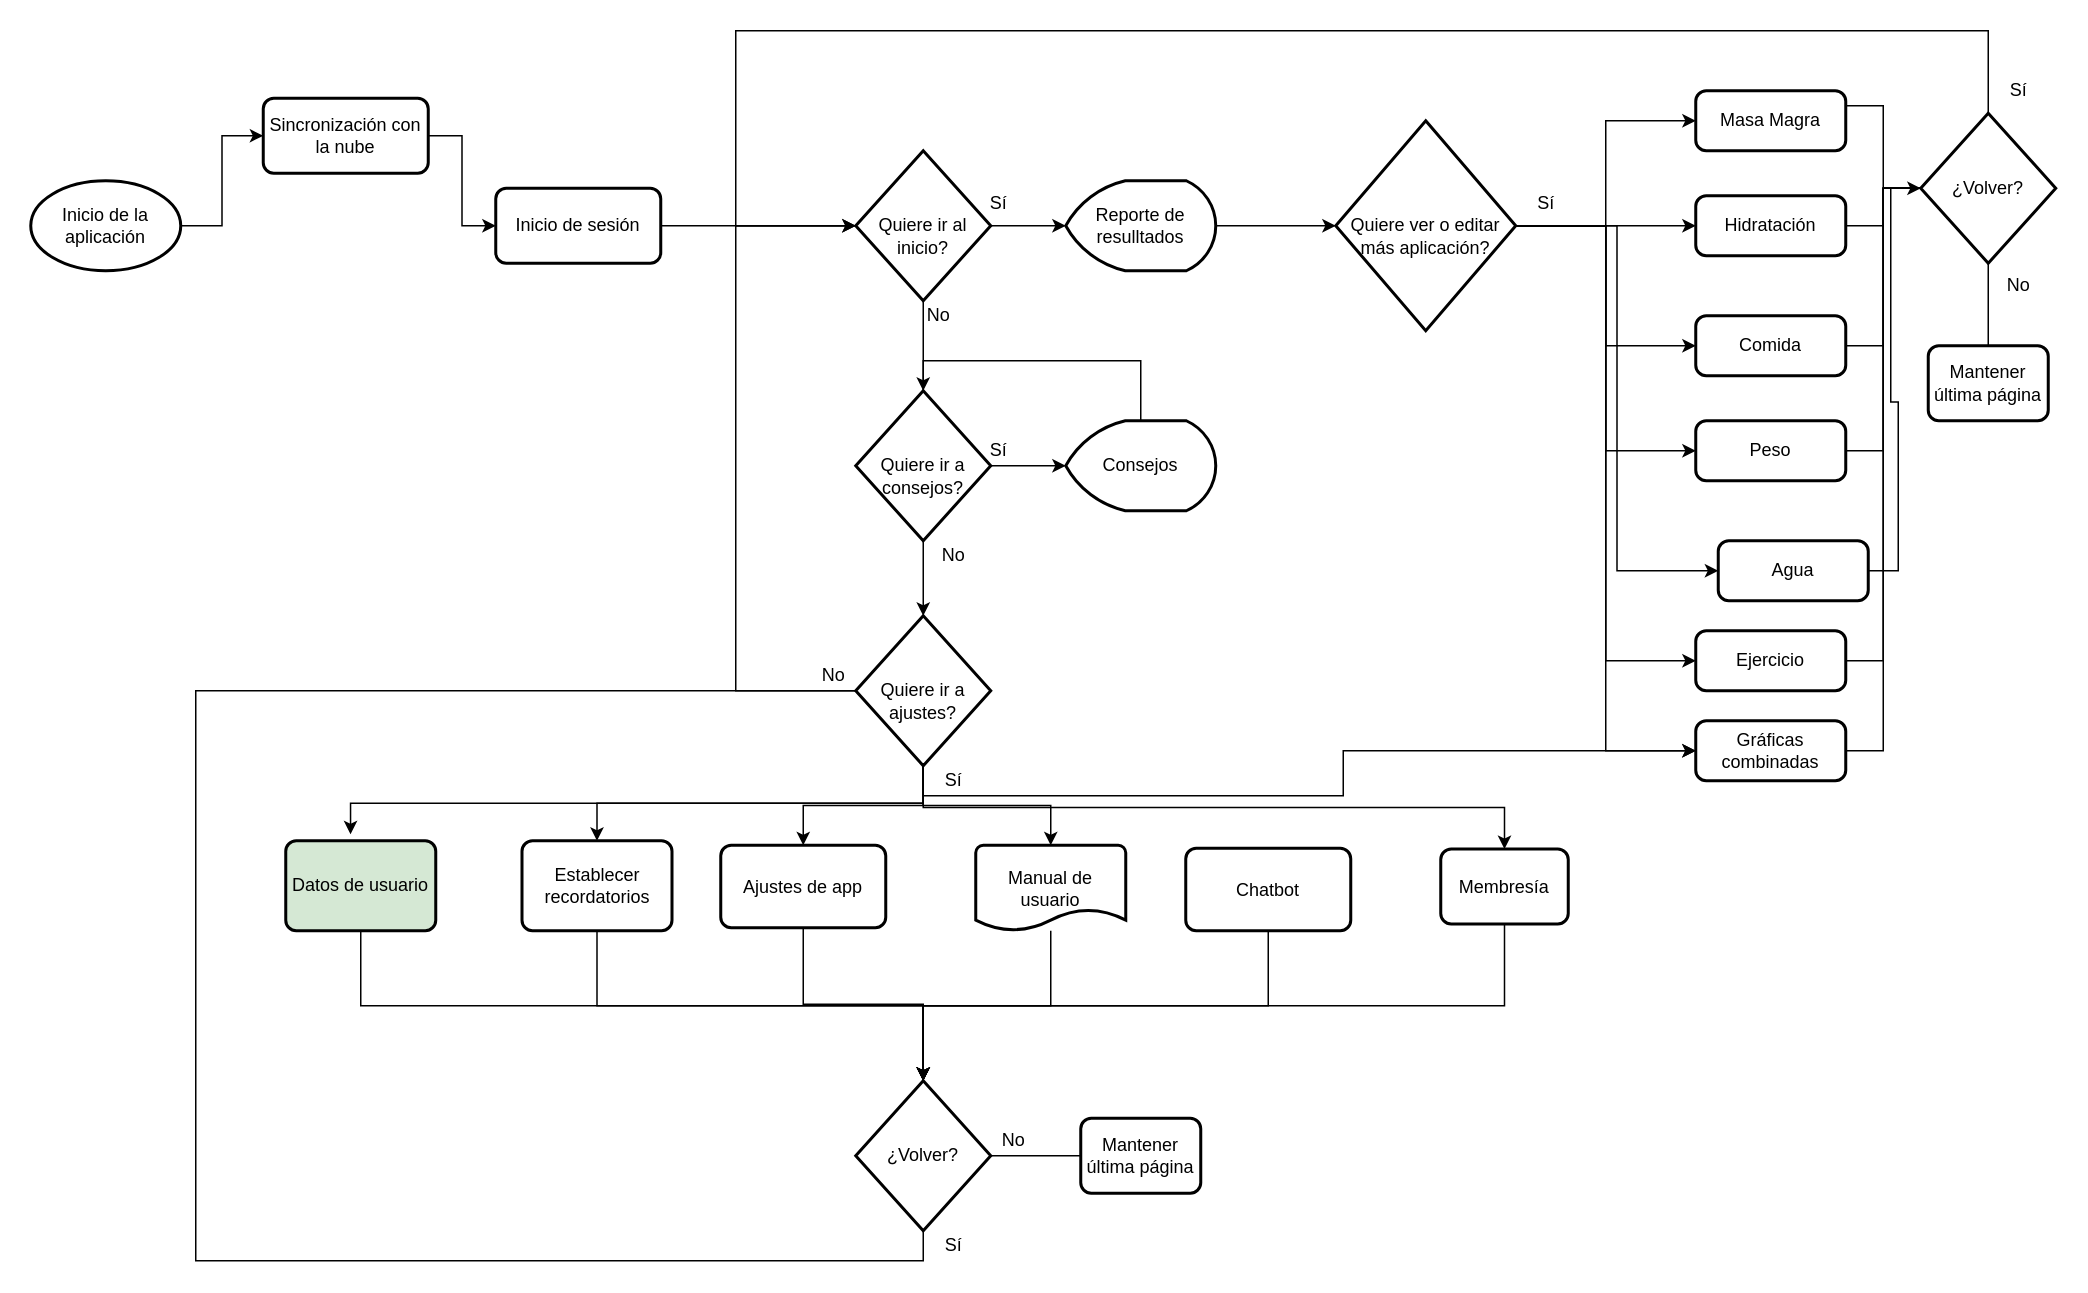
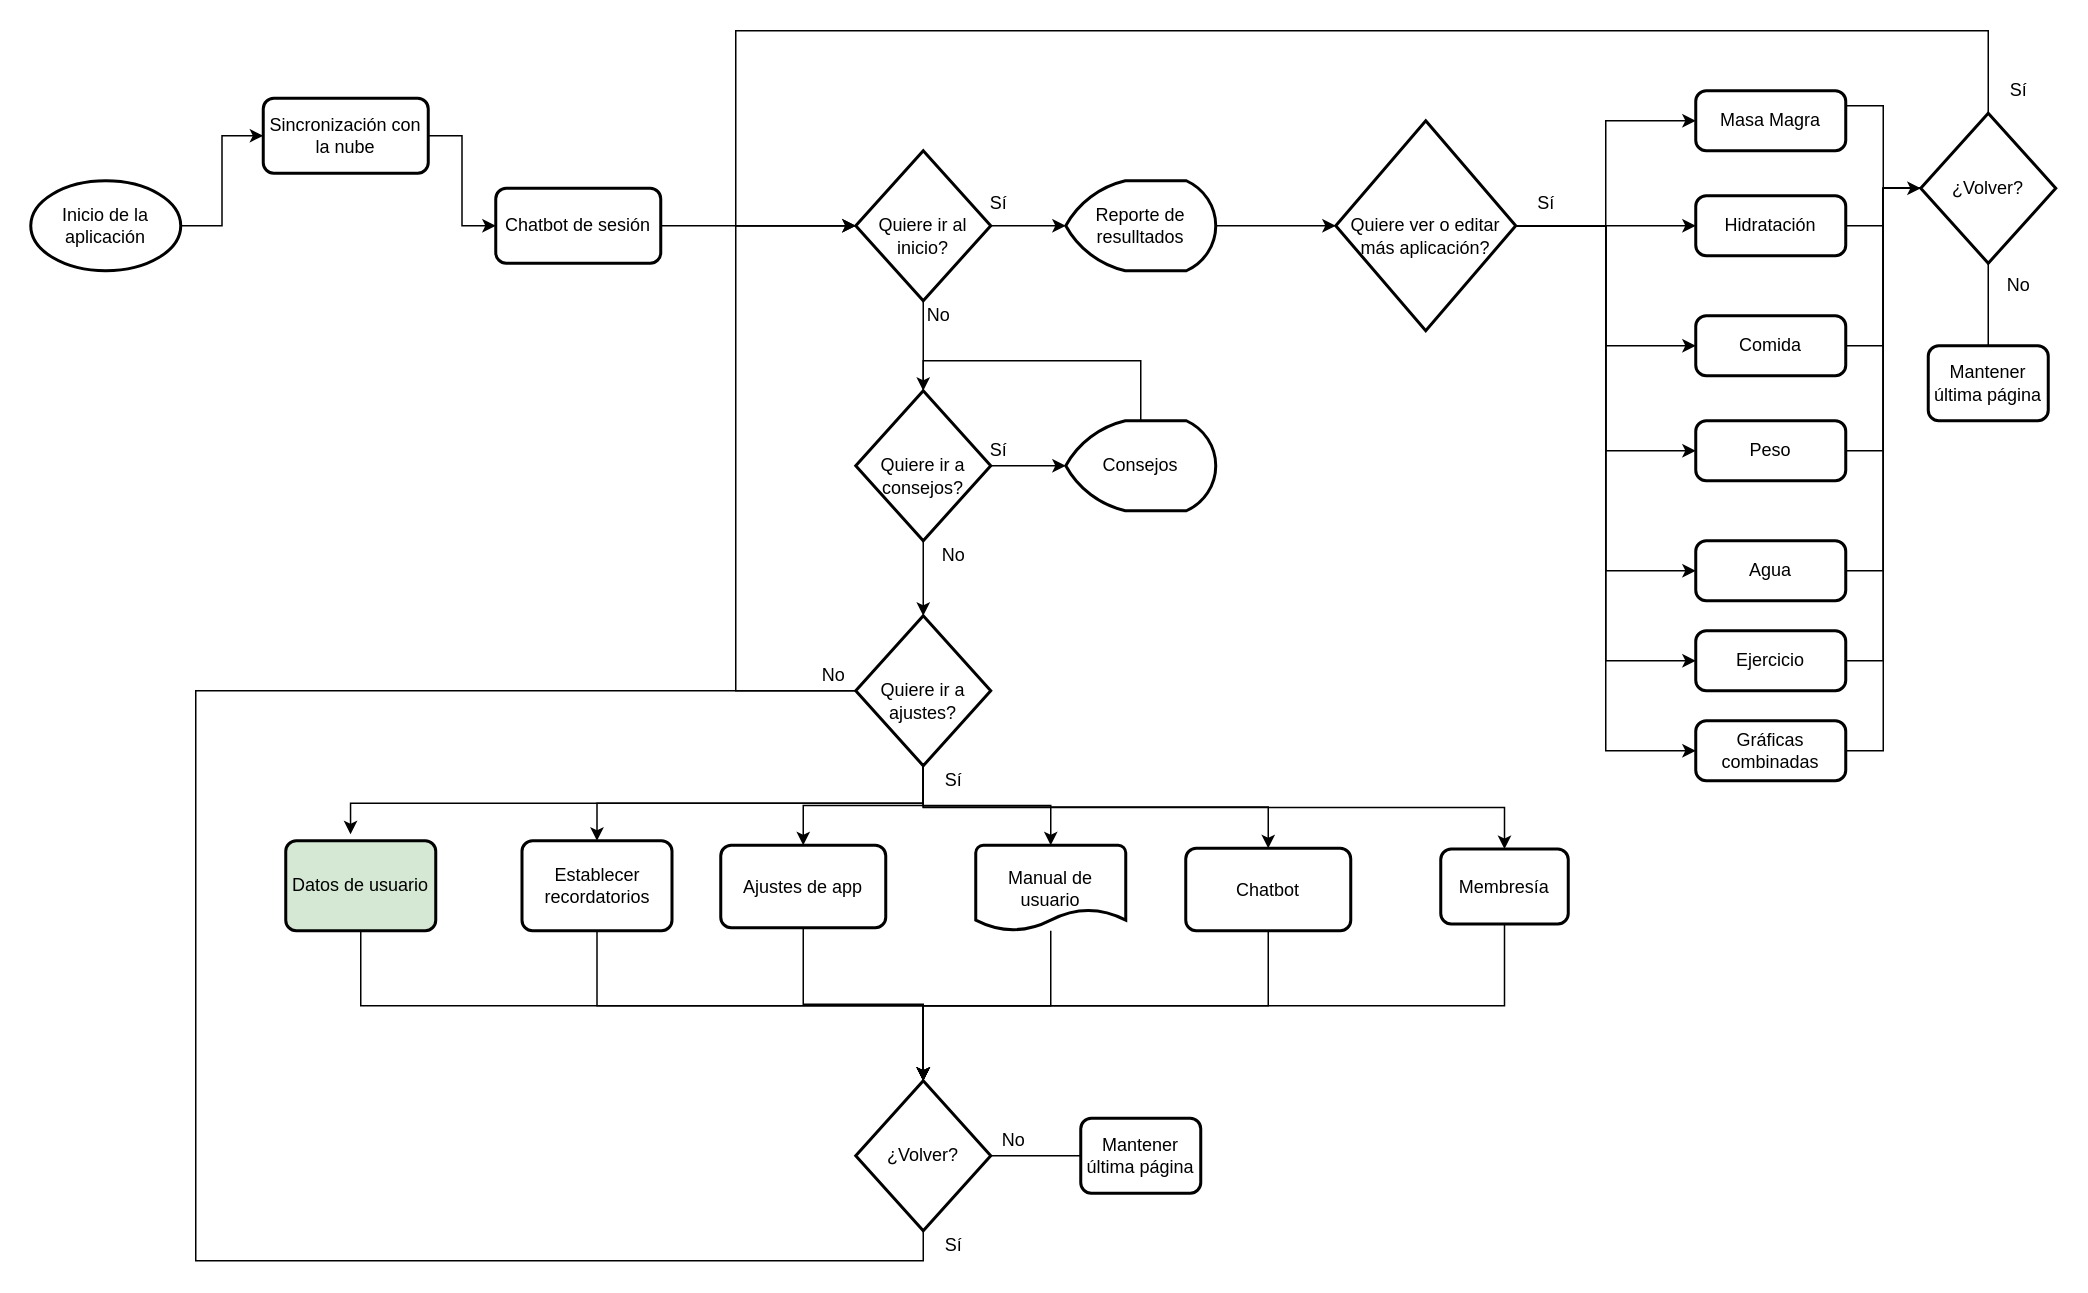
(578, 226) -> (578, 226)
(1793, 571) -> (1771, 571)
(1287, 796) -> (1268, 824)
